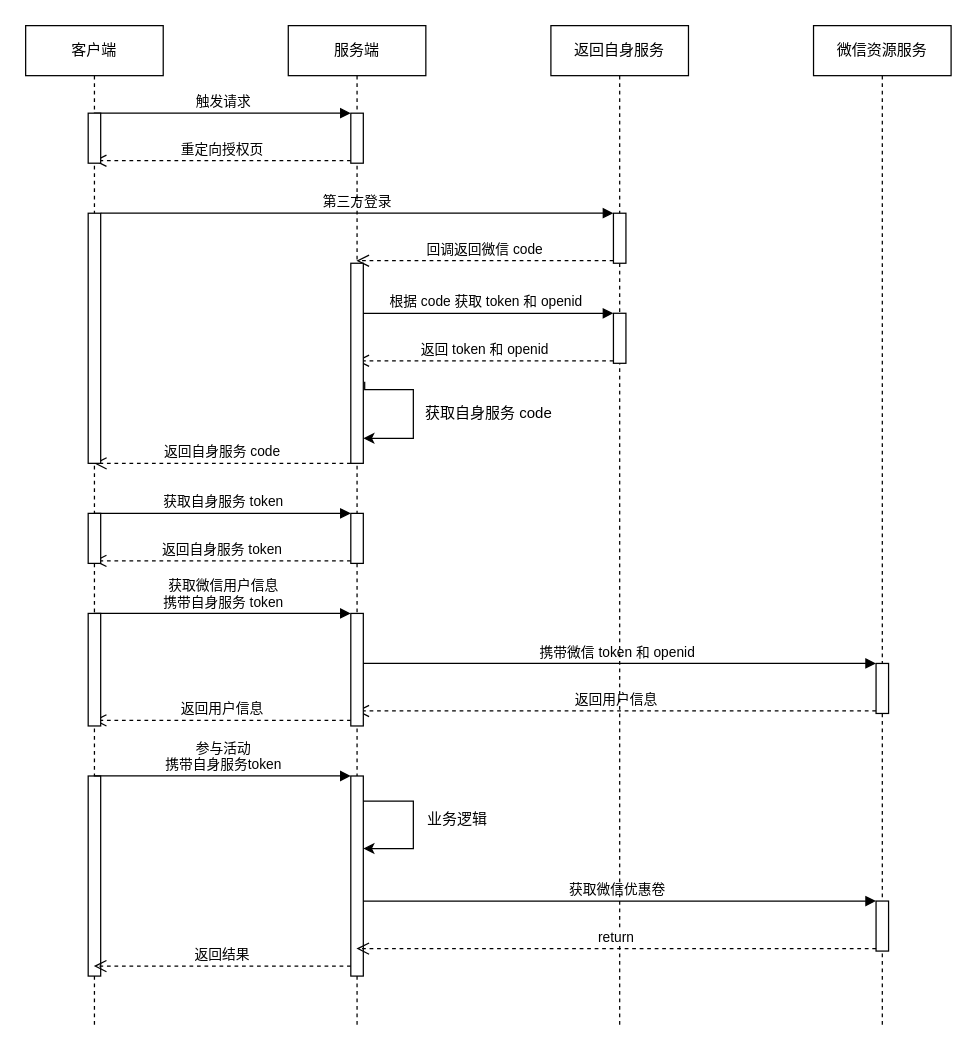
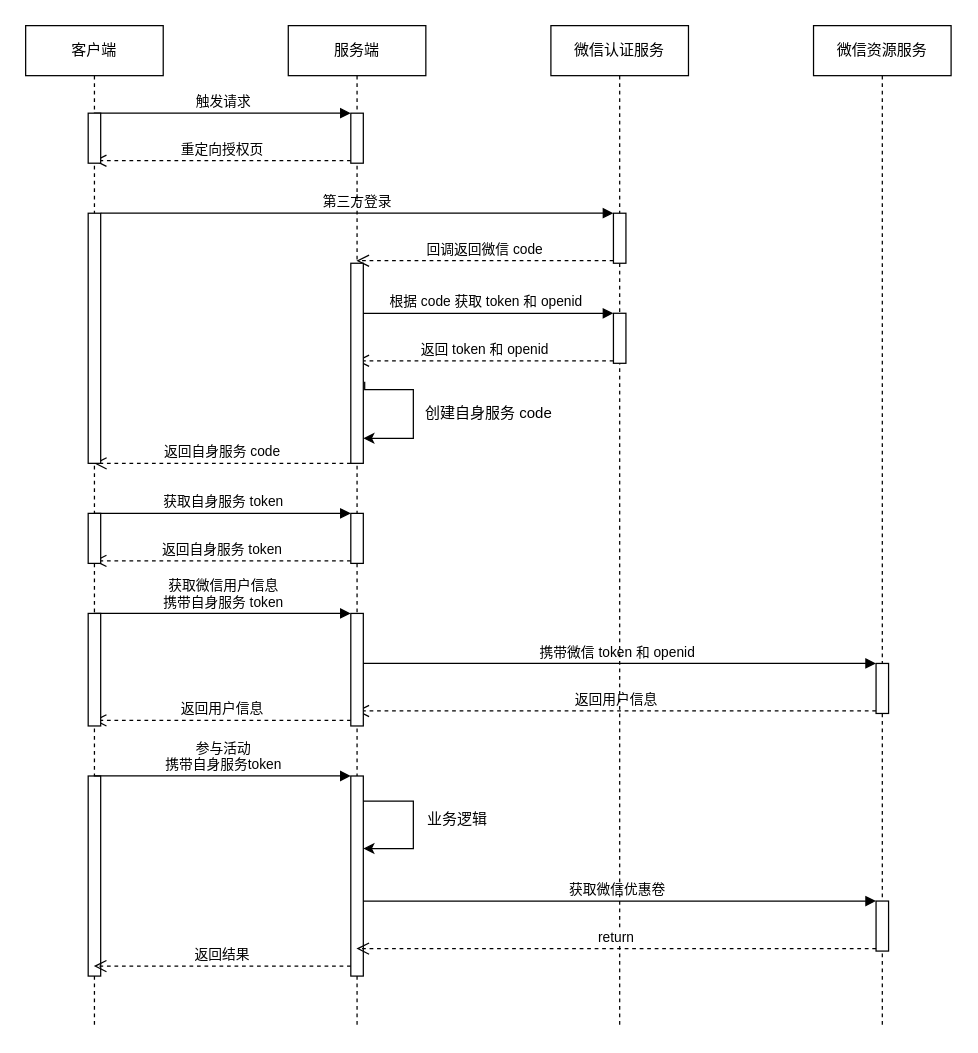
(619, 51) -> (619, 51)
(489, 413) -> (489, 413)
